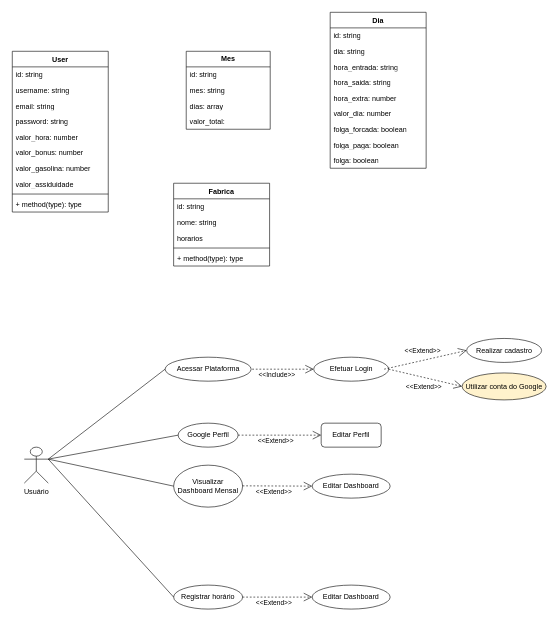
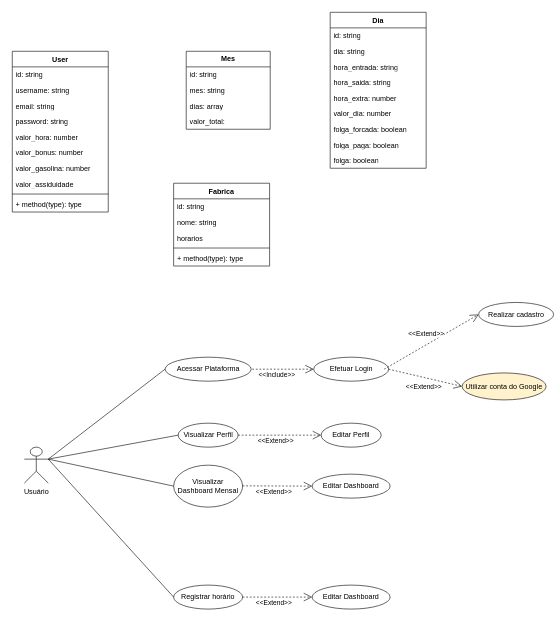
(504, 351) -> (516, 315)
(209, 435) -> (209, 435)
(351, 435) -> (351, 435)
